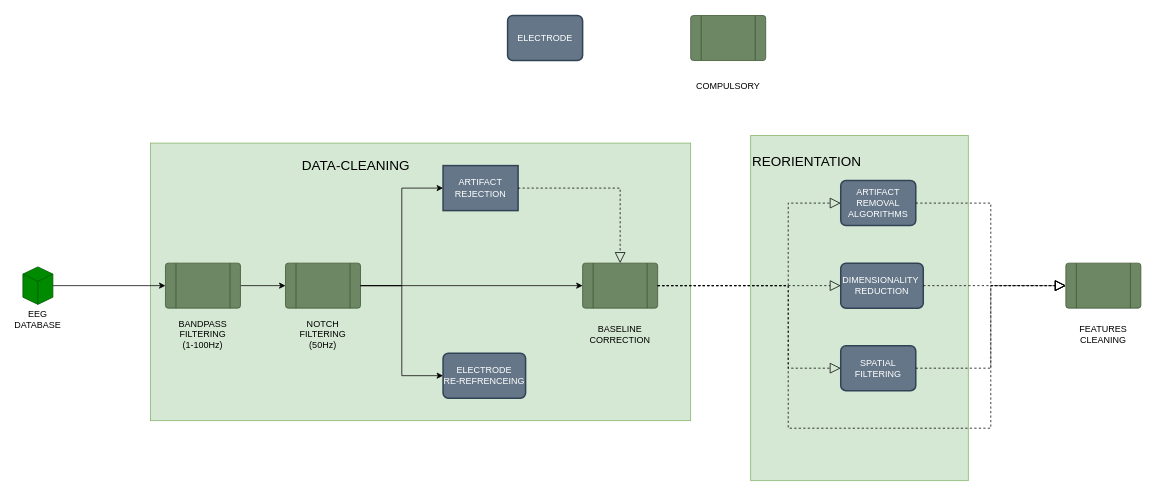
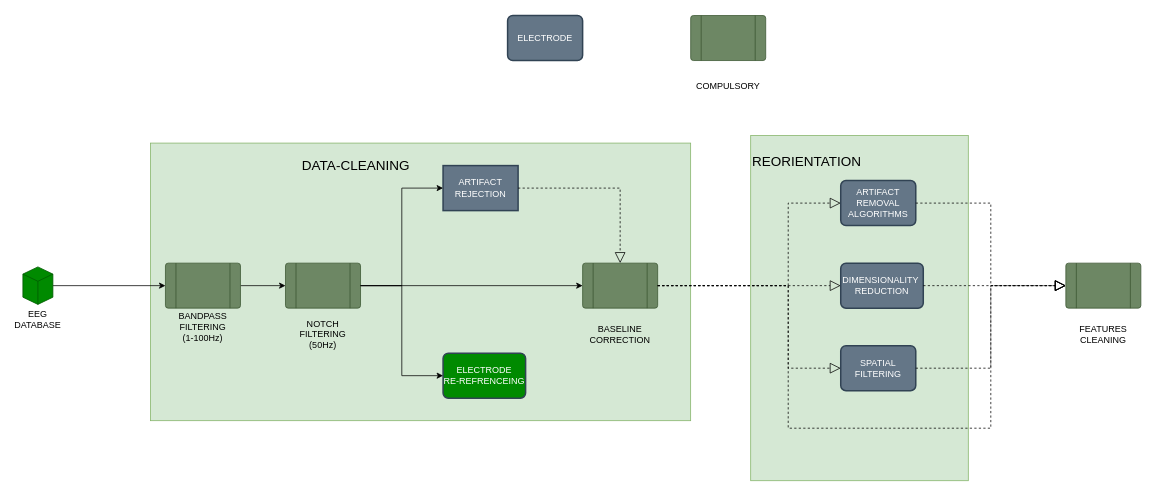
(203, 334) -> (203, 327)
(484, 375) -> (484, 375)
